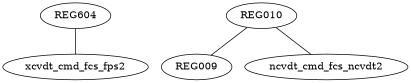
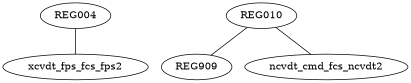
(76, 16) -> (76, 16)
(76, 67) -> (76, 67)
(197, 67) -> (197, 67)
